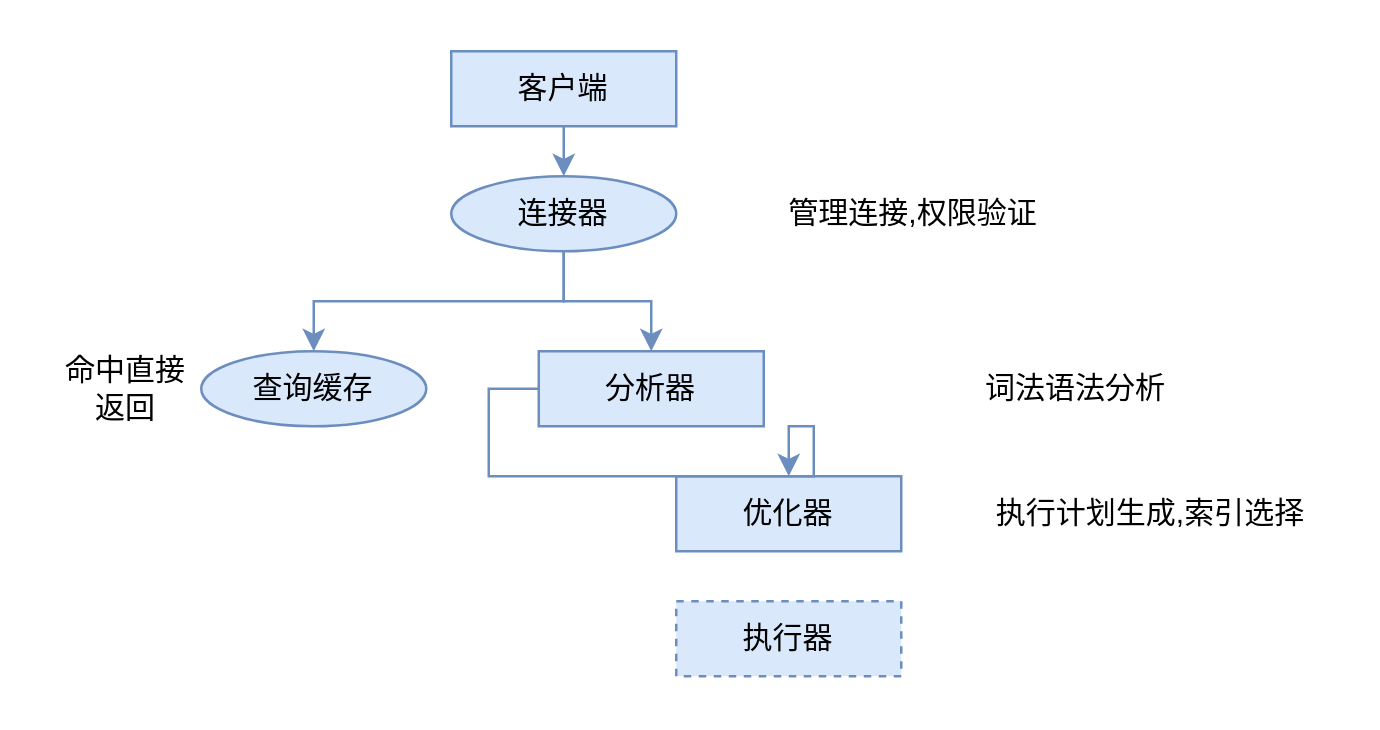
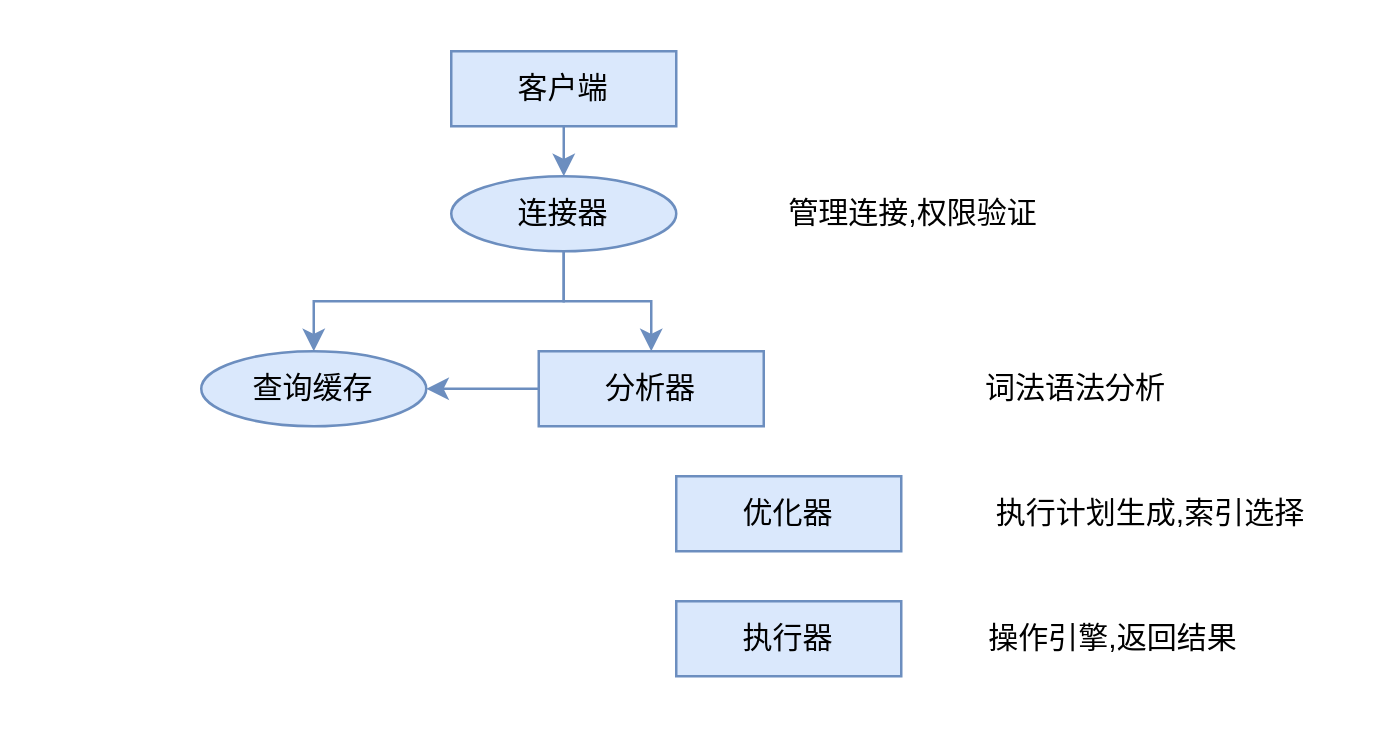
(126, 389) -> none
(538, 476) -> (467, 389)
(789, 639) -> (789, 639)
none -> (1114, 639)
